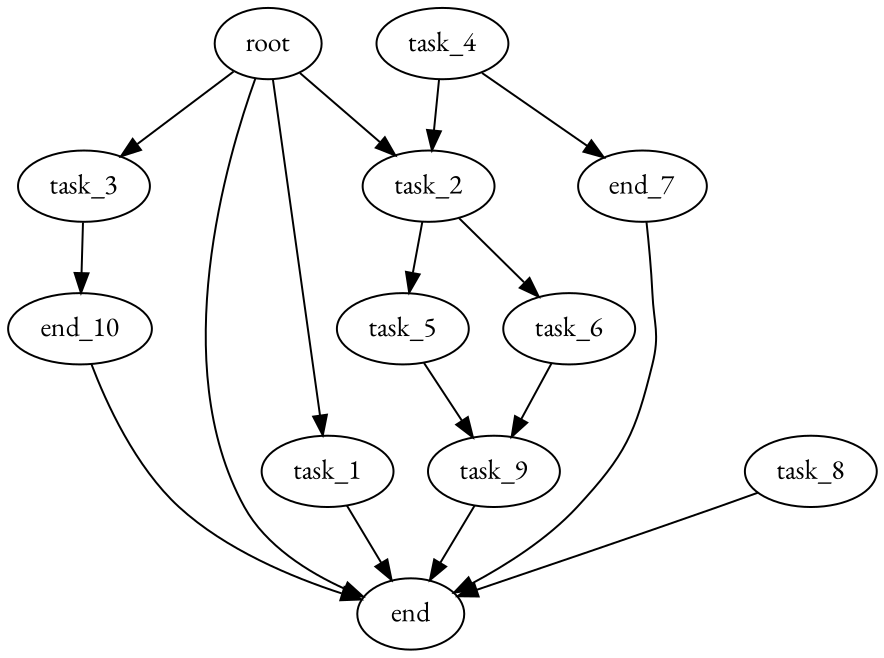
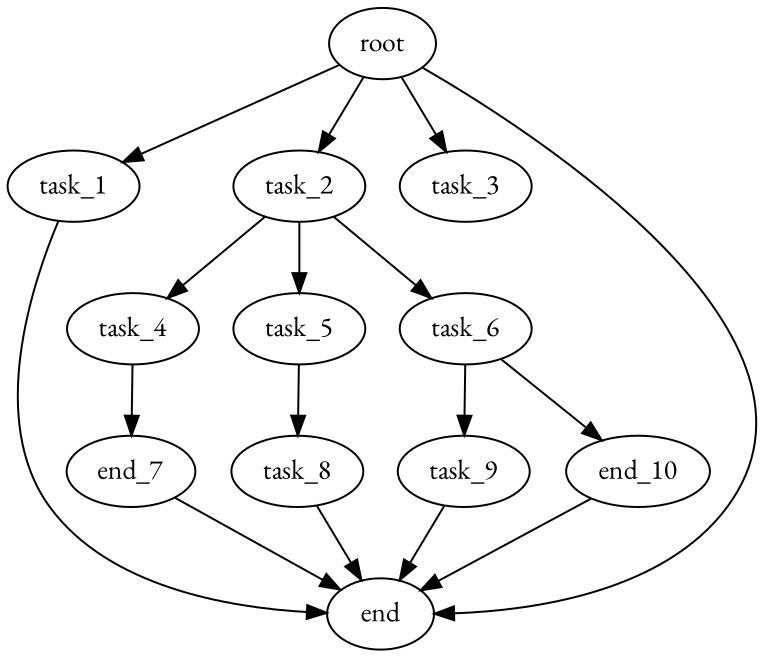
(436, 105) -> (224, 251)
(82, 248) -> (544, 393)
(443, 392) -> (299, 390)
